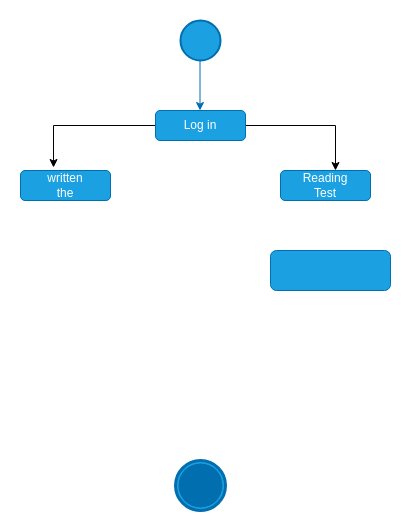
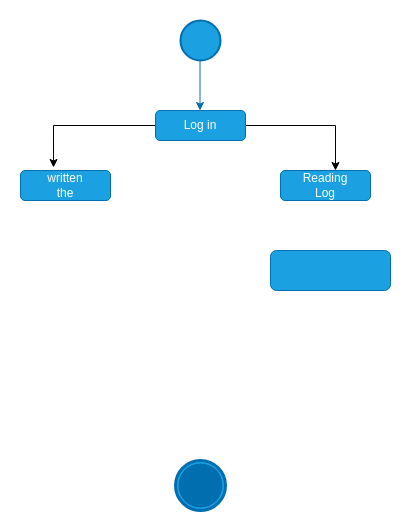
(326, 186) -> (326, 186)
